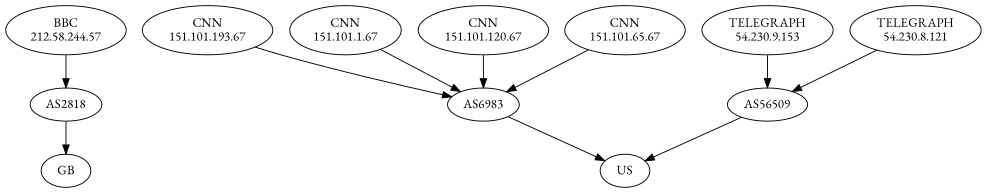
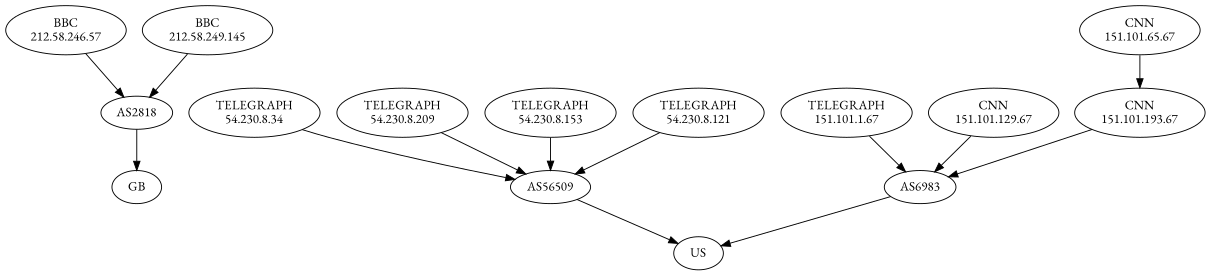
(66, 30) -> (66, 30)
none -> (208, 30)
(345, 30) -> (847, 113)
(483, 30) -> (994, 113)
(768, 30) -> (551, 113)
(552, 69) -> (1140, 67)
none -> (254, 113)
none -> (402, 113)
